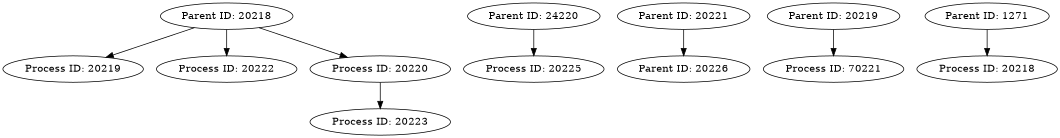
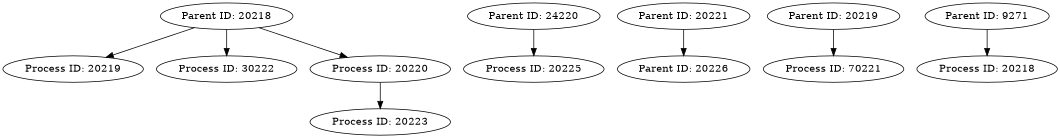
(987, 16) -> (987, 16)
(227, 69) -> (227, 69)
